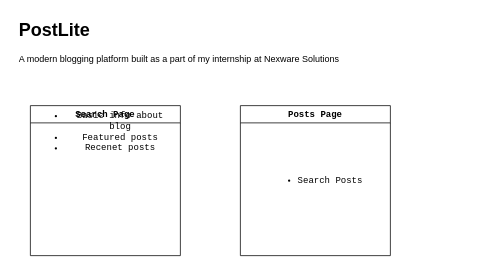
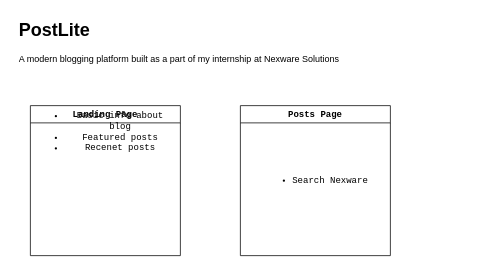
(105, 114) -> (105, 114)
(315, 180) -> (315, 180)
